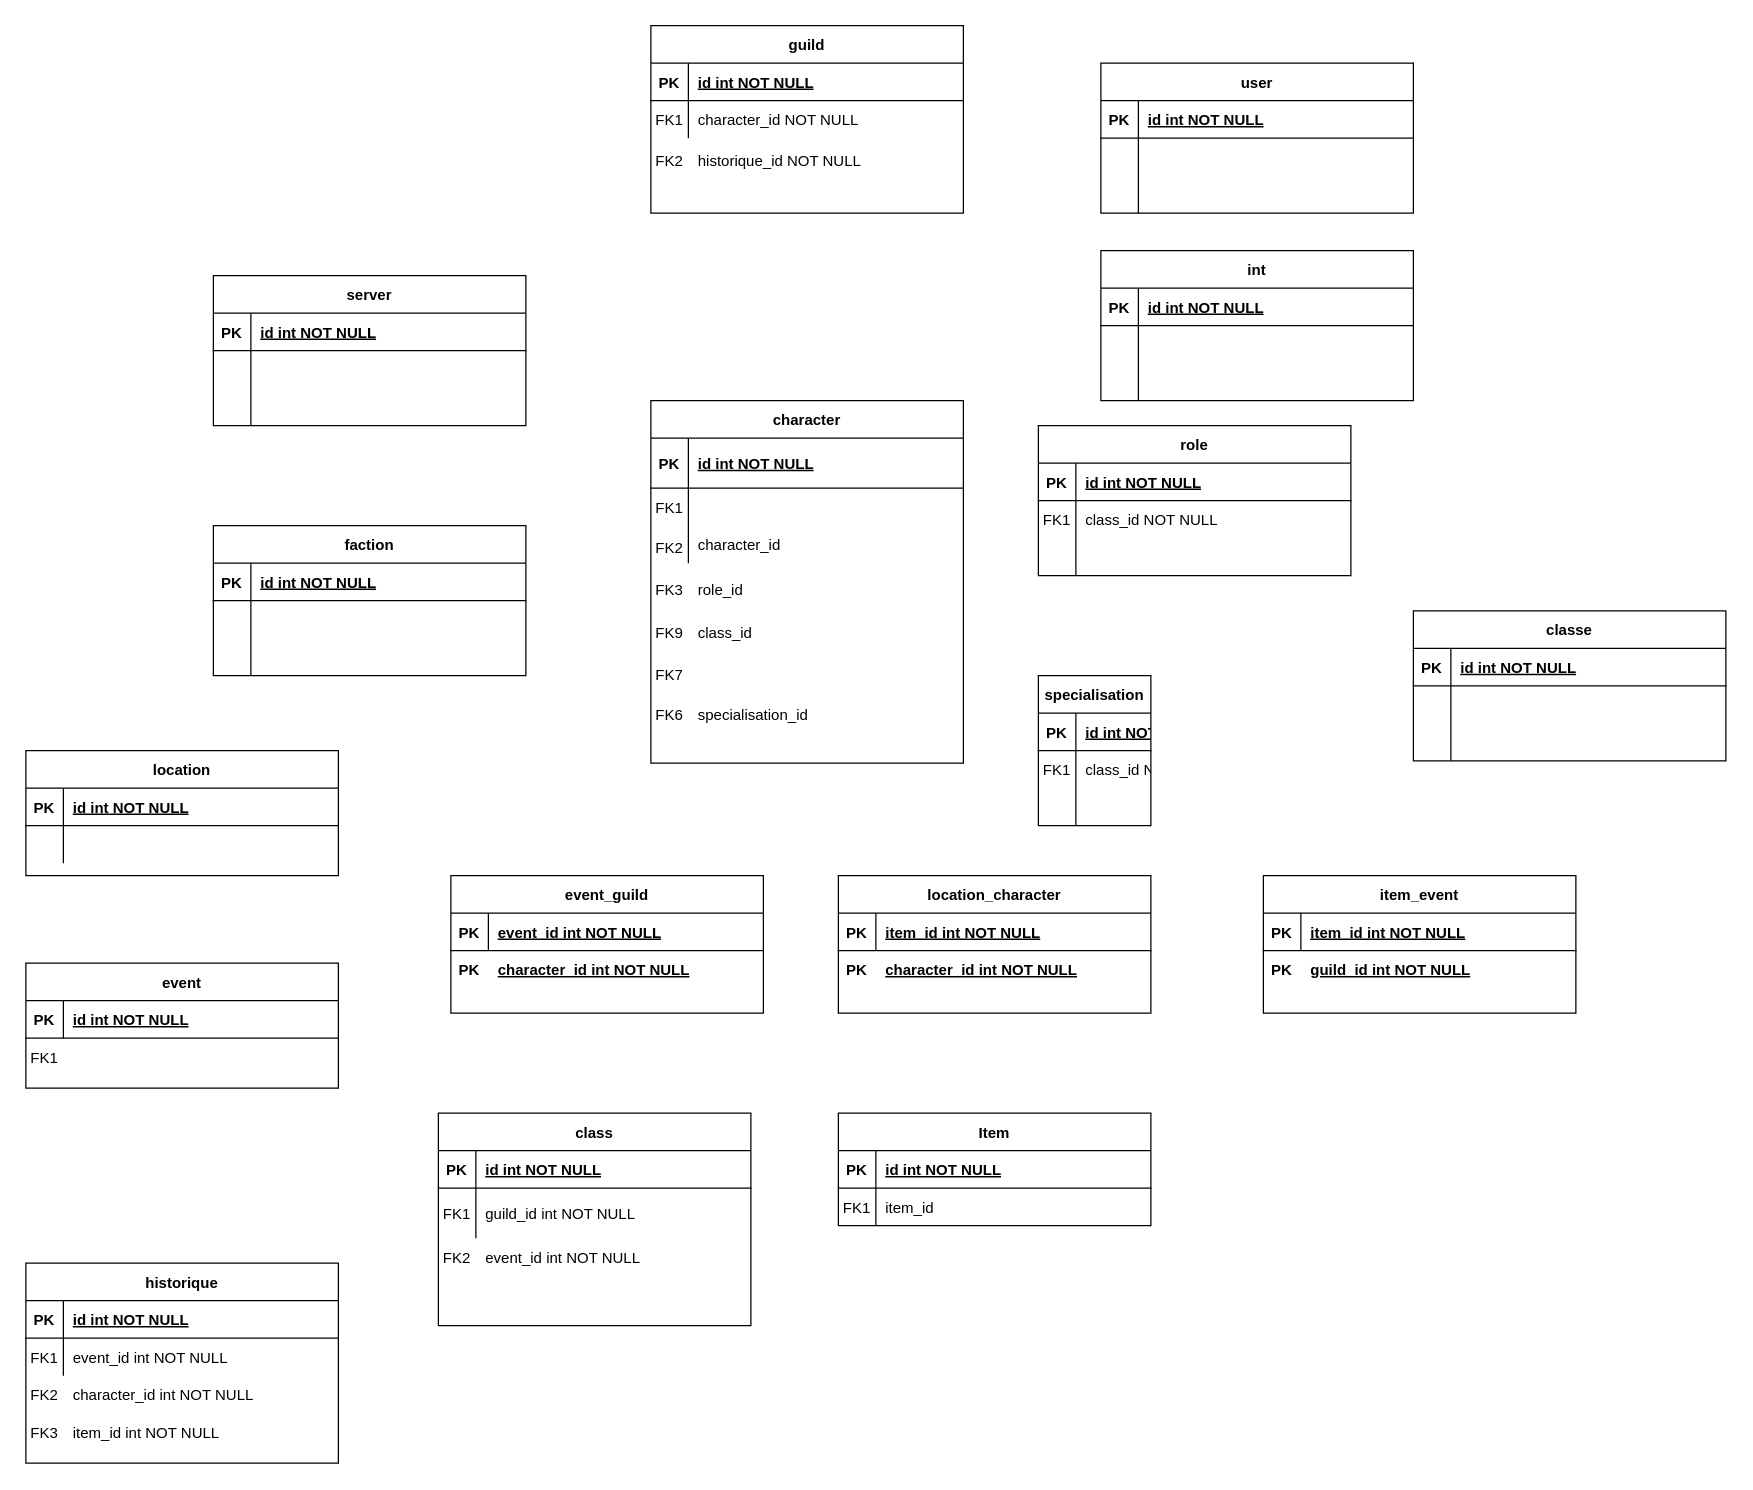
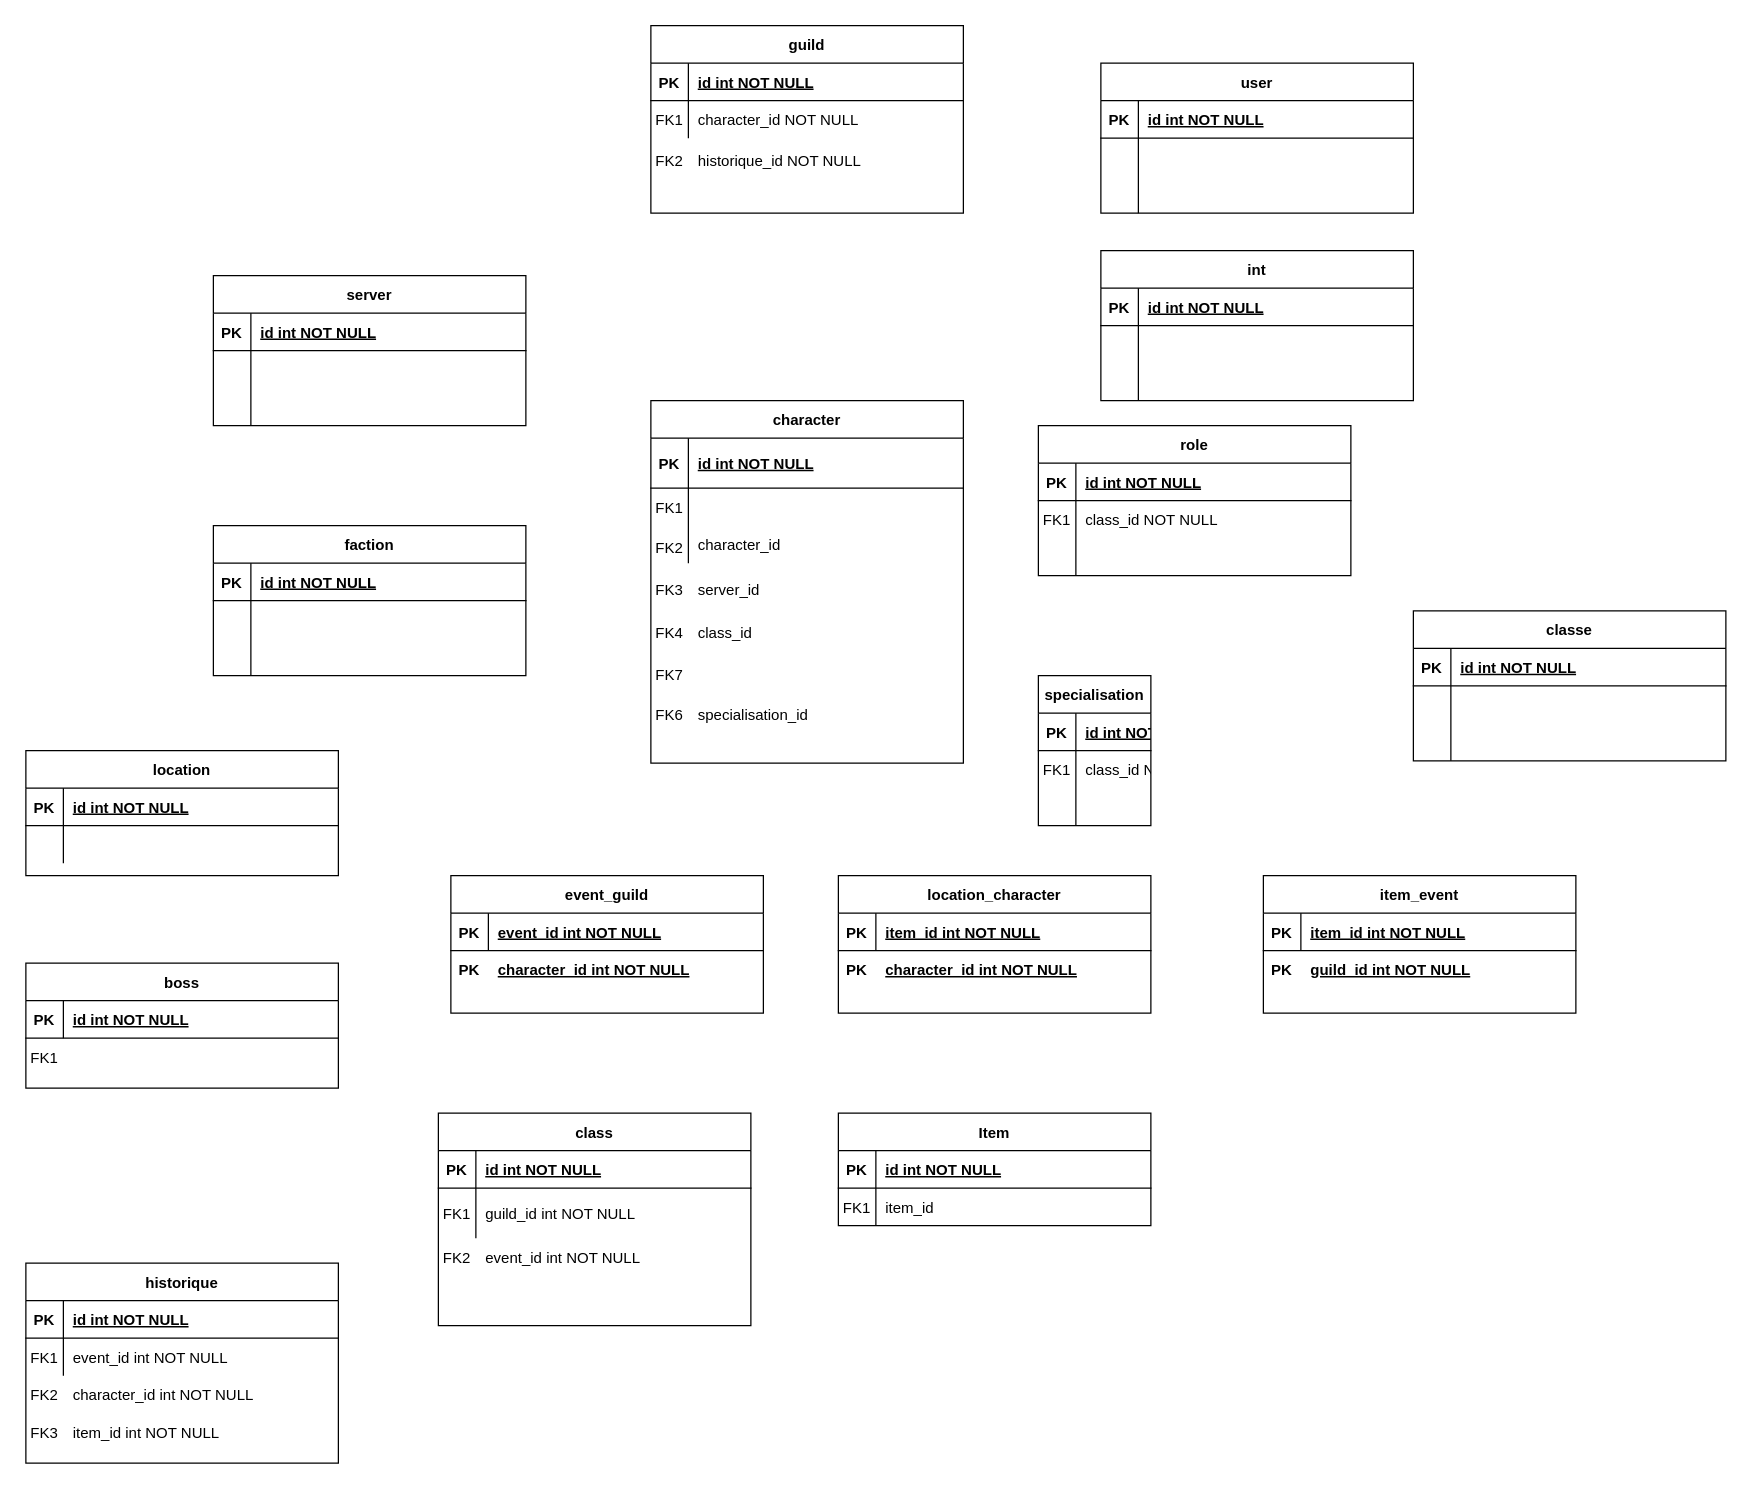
(723, 590) -> (733, 590)
(669, 633) -> (669, 633)
(181, 983) -> (181, 983)
